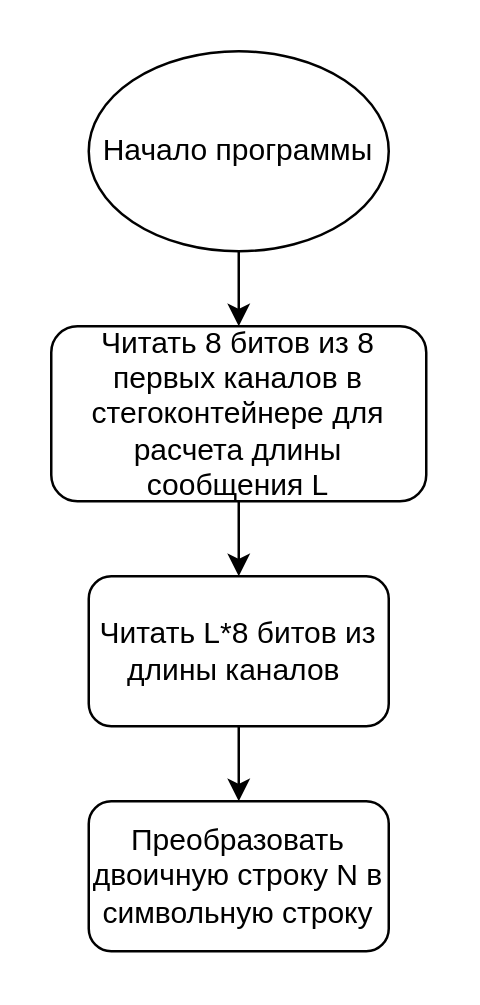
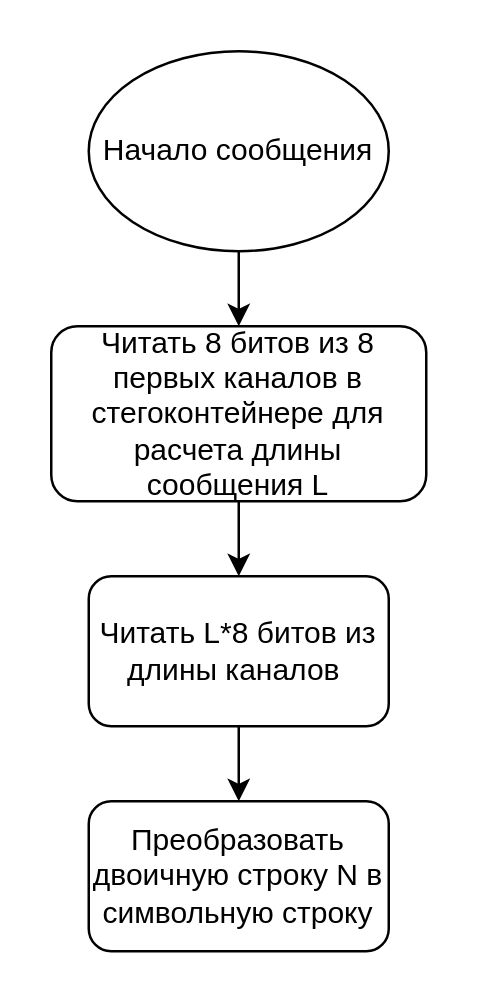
(239, 151) -> (239, 151)
